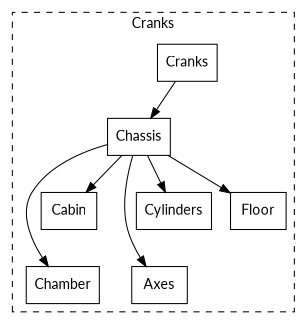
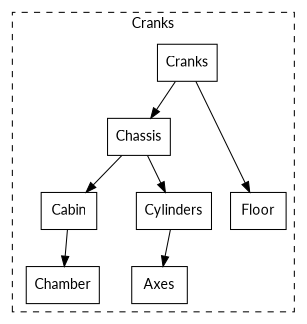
(195, 172) -> (221, 132)
(38, 184) -> (66, 243)
(125, 208) -> (168, 243)
